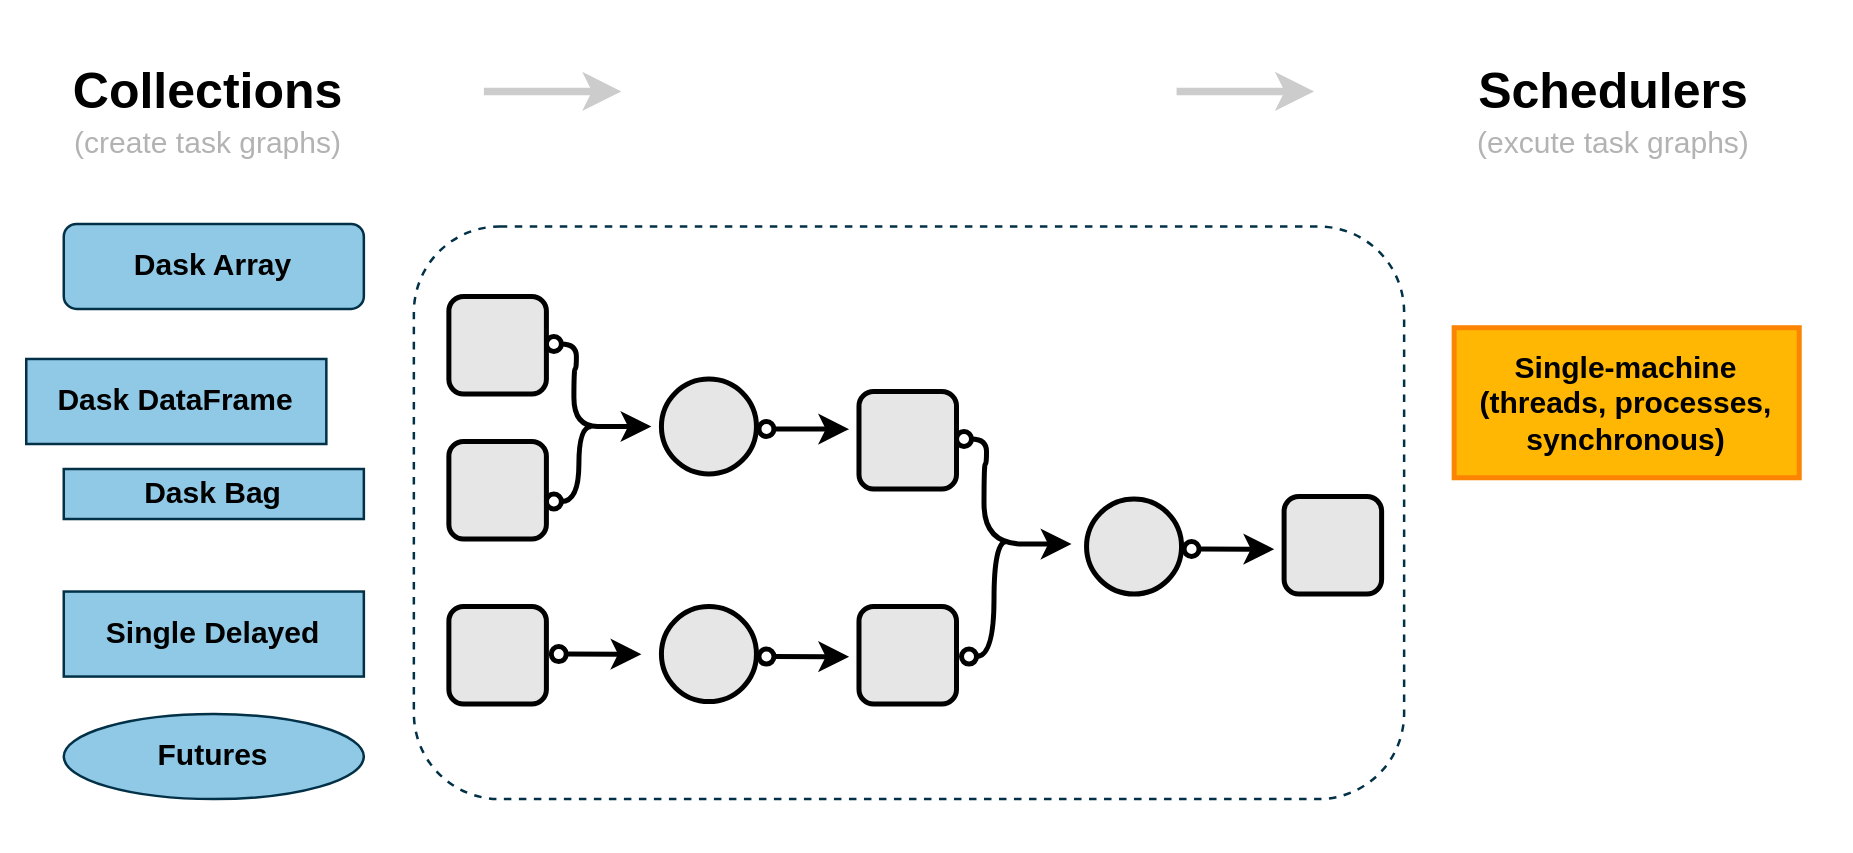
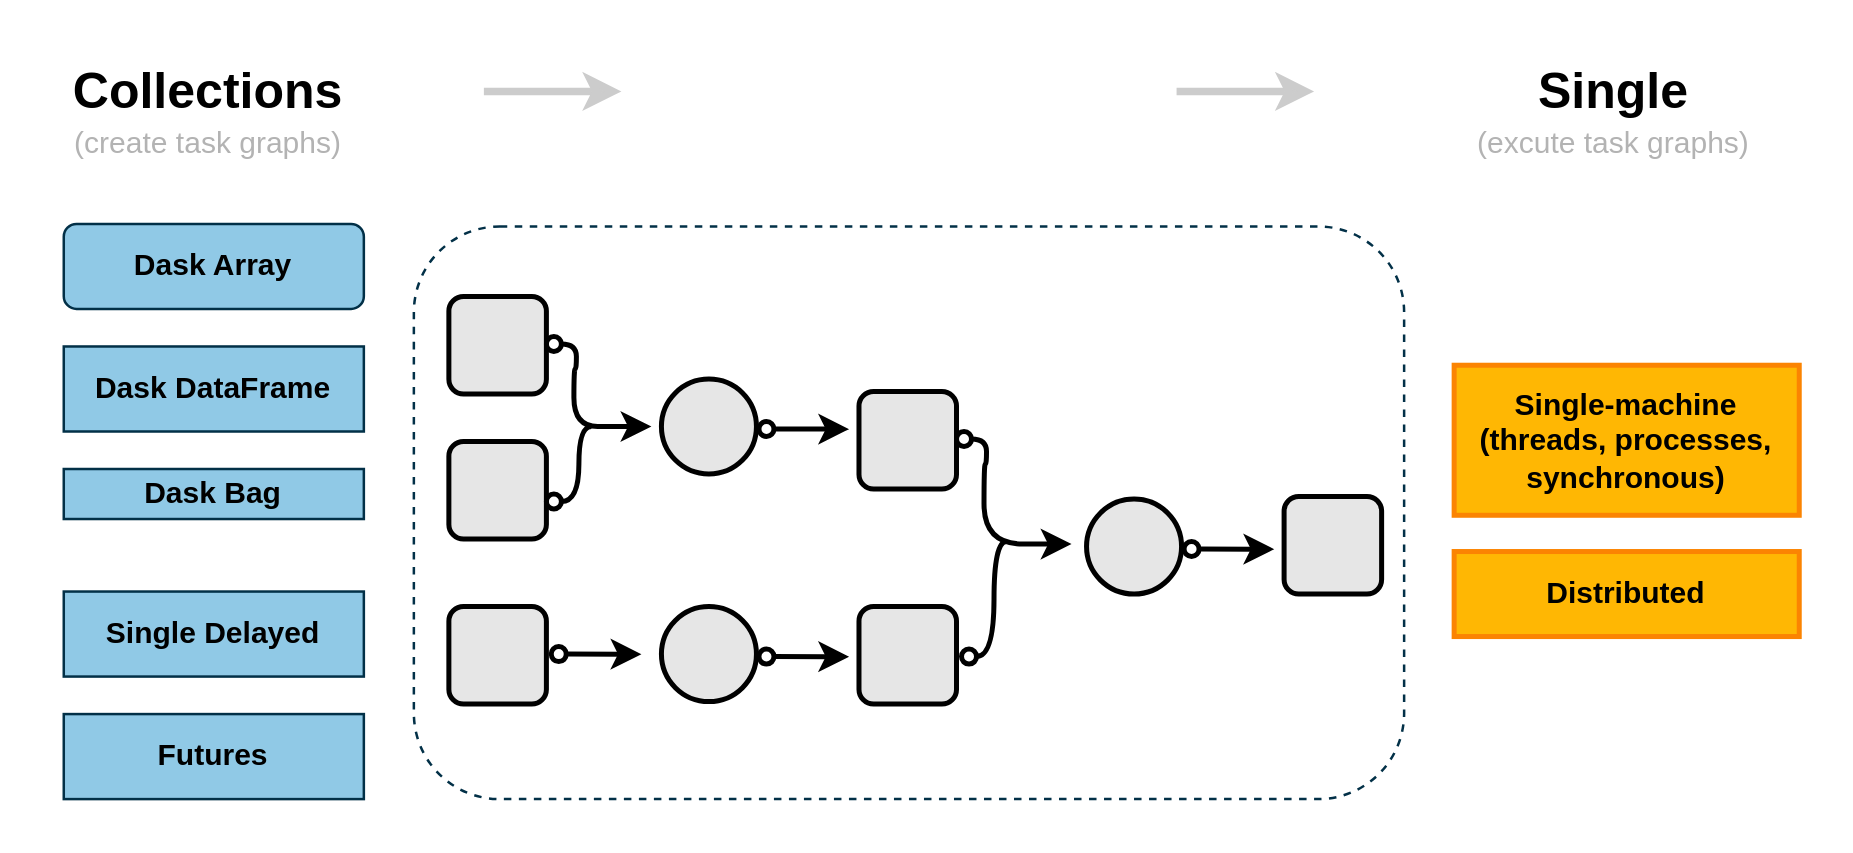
(1614, 89) -> (1614, 89)
(176, 401) -> (214, 389)
(1626, 403) -> (1626, 440)
none -> (1626, 594)
(214, 756) -> (214, 756)
